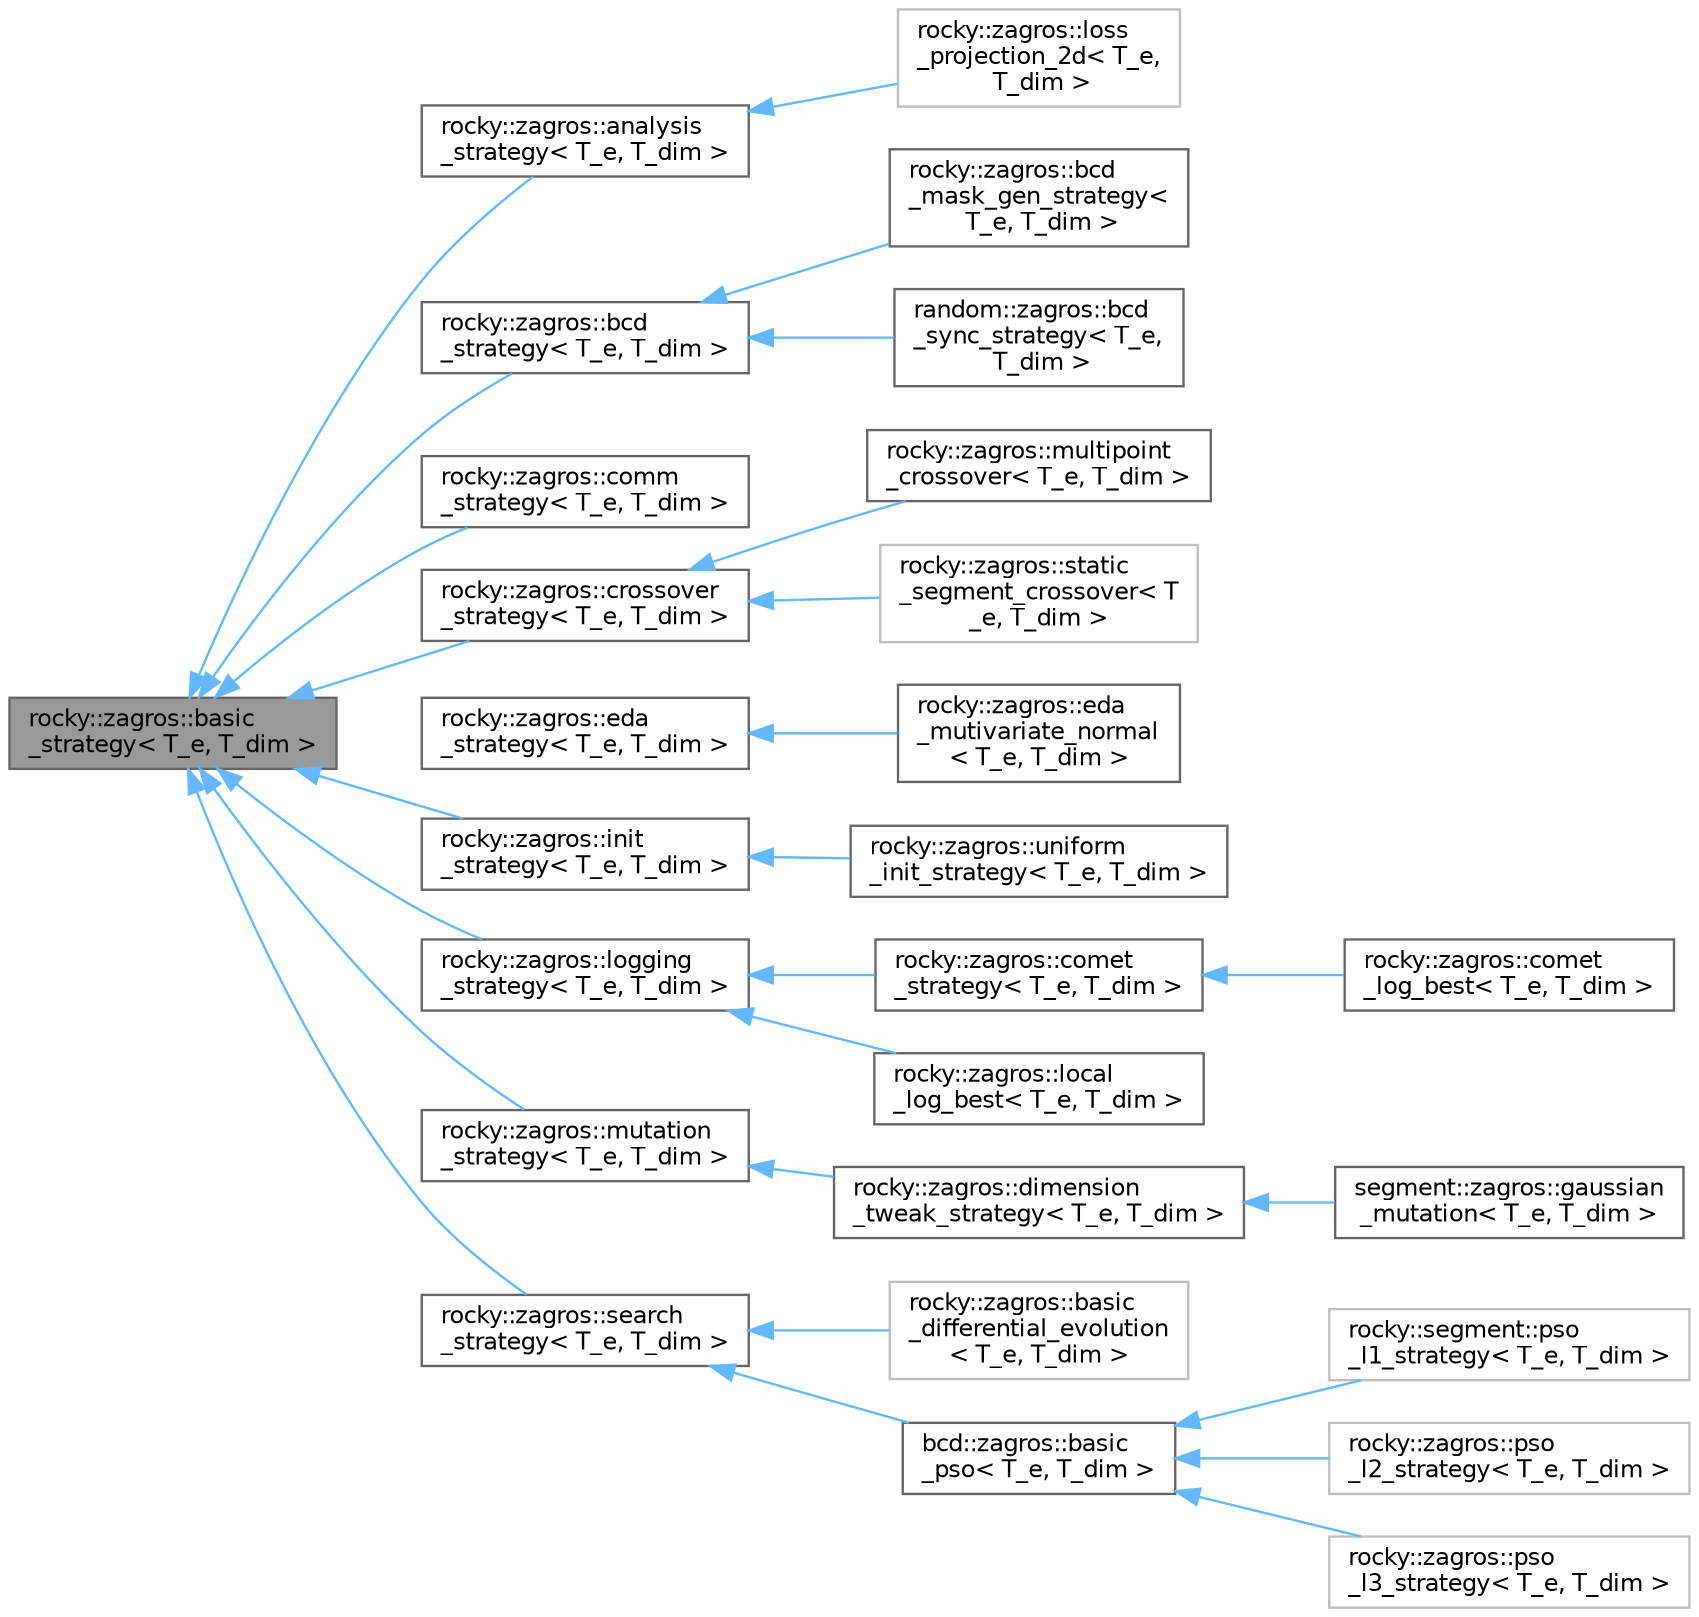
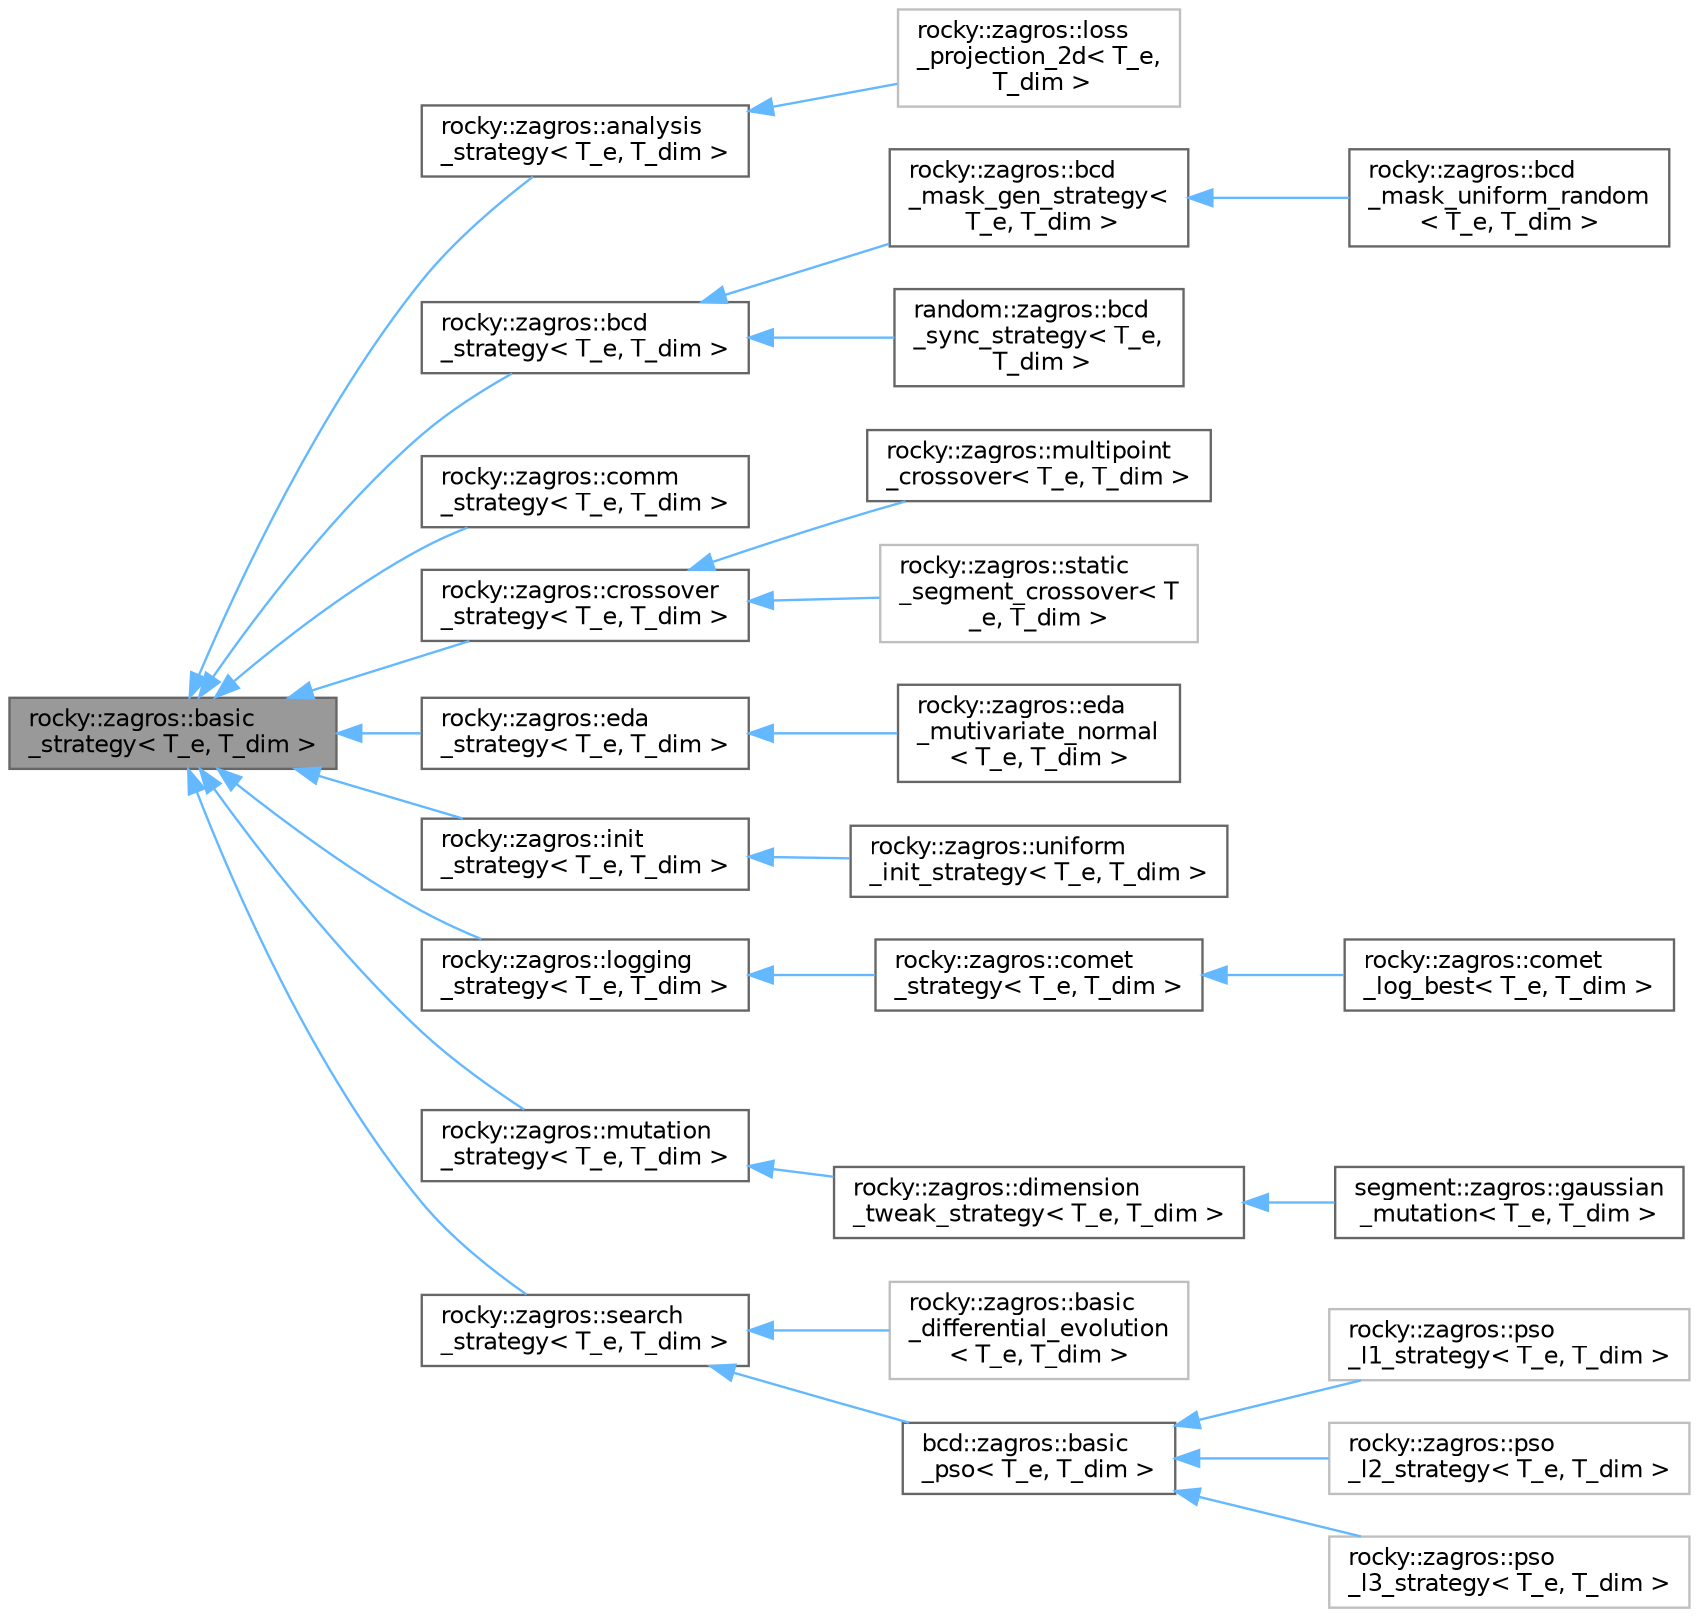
none -> (1509, 198)
none -> (391, 733)
(1039, 1089) -> none
(1509, 1345) -> (1509, 1345)
